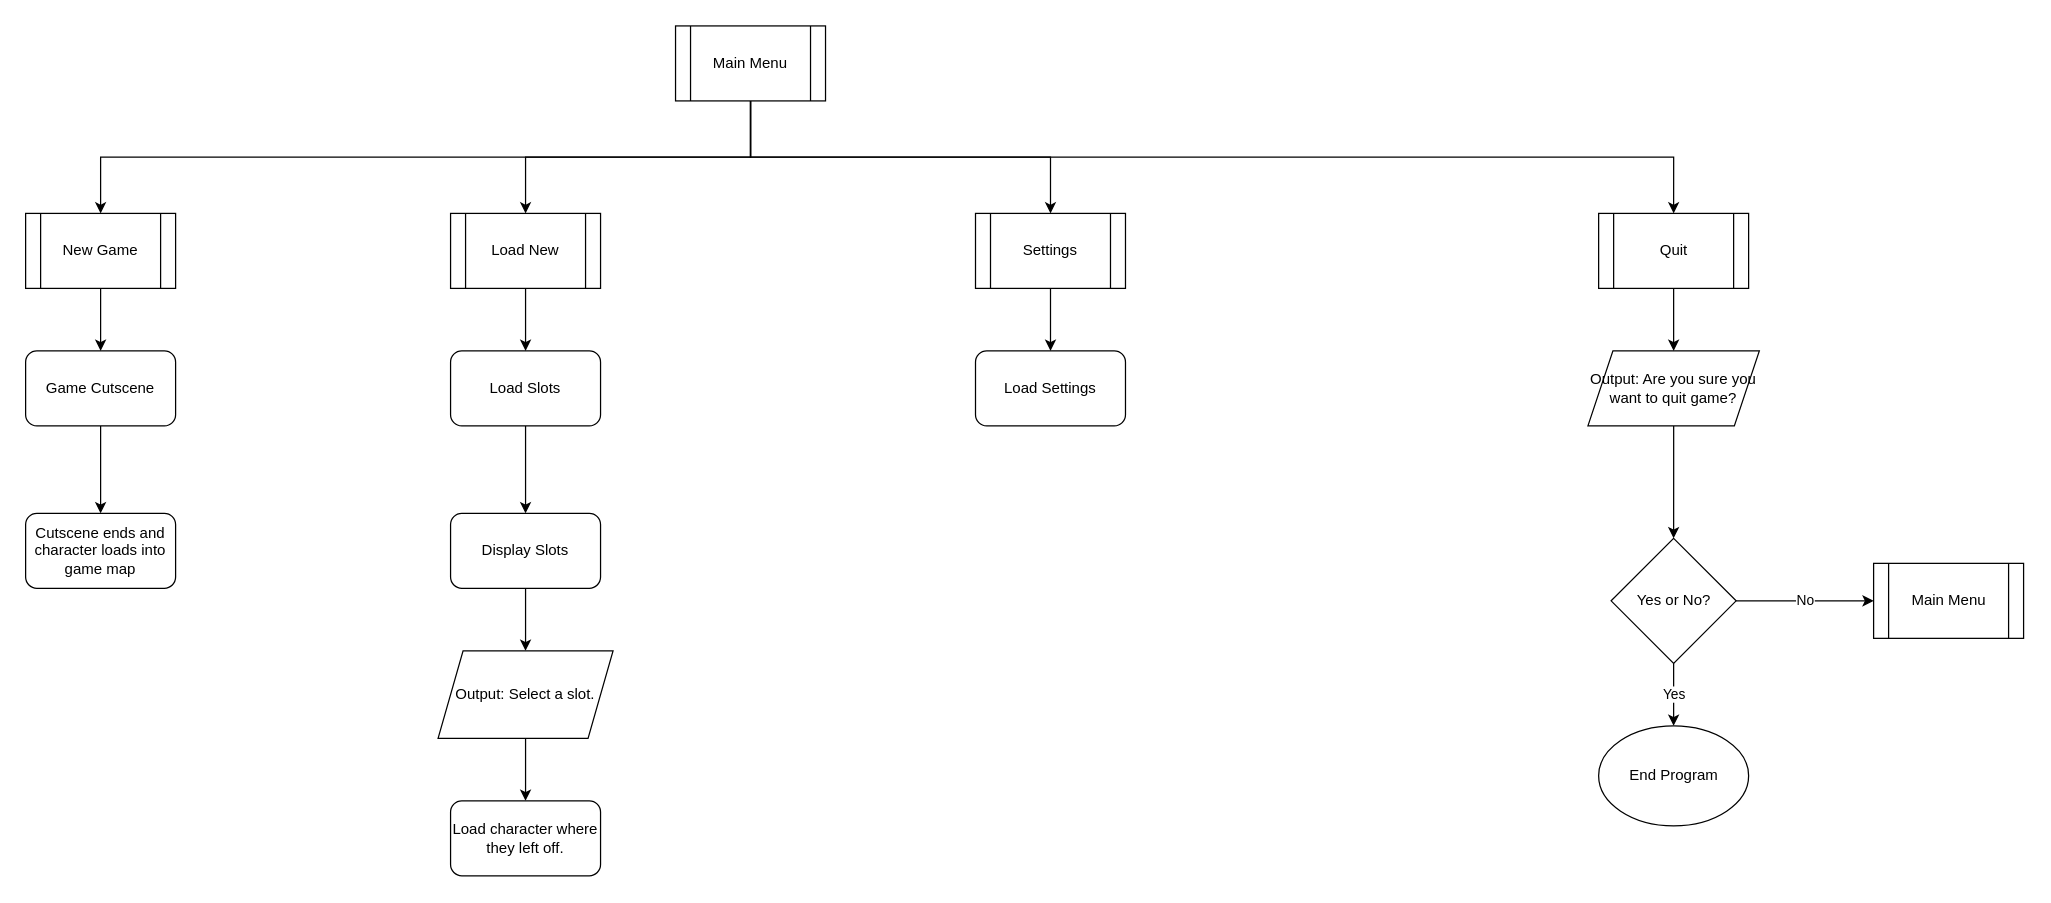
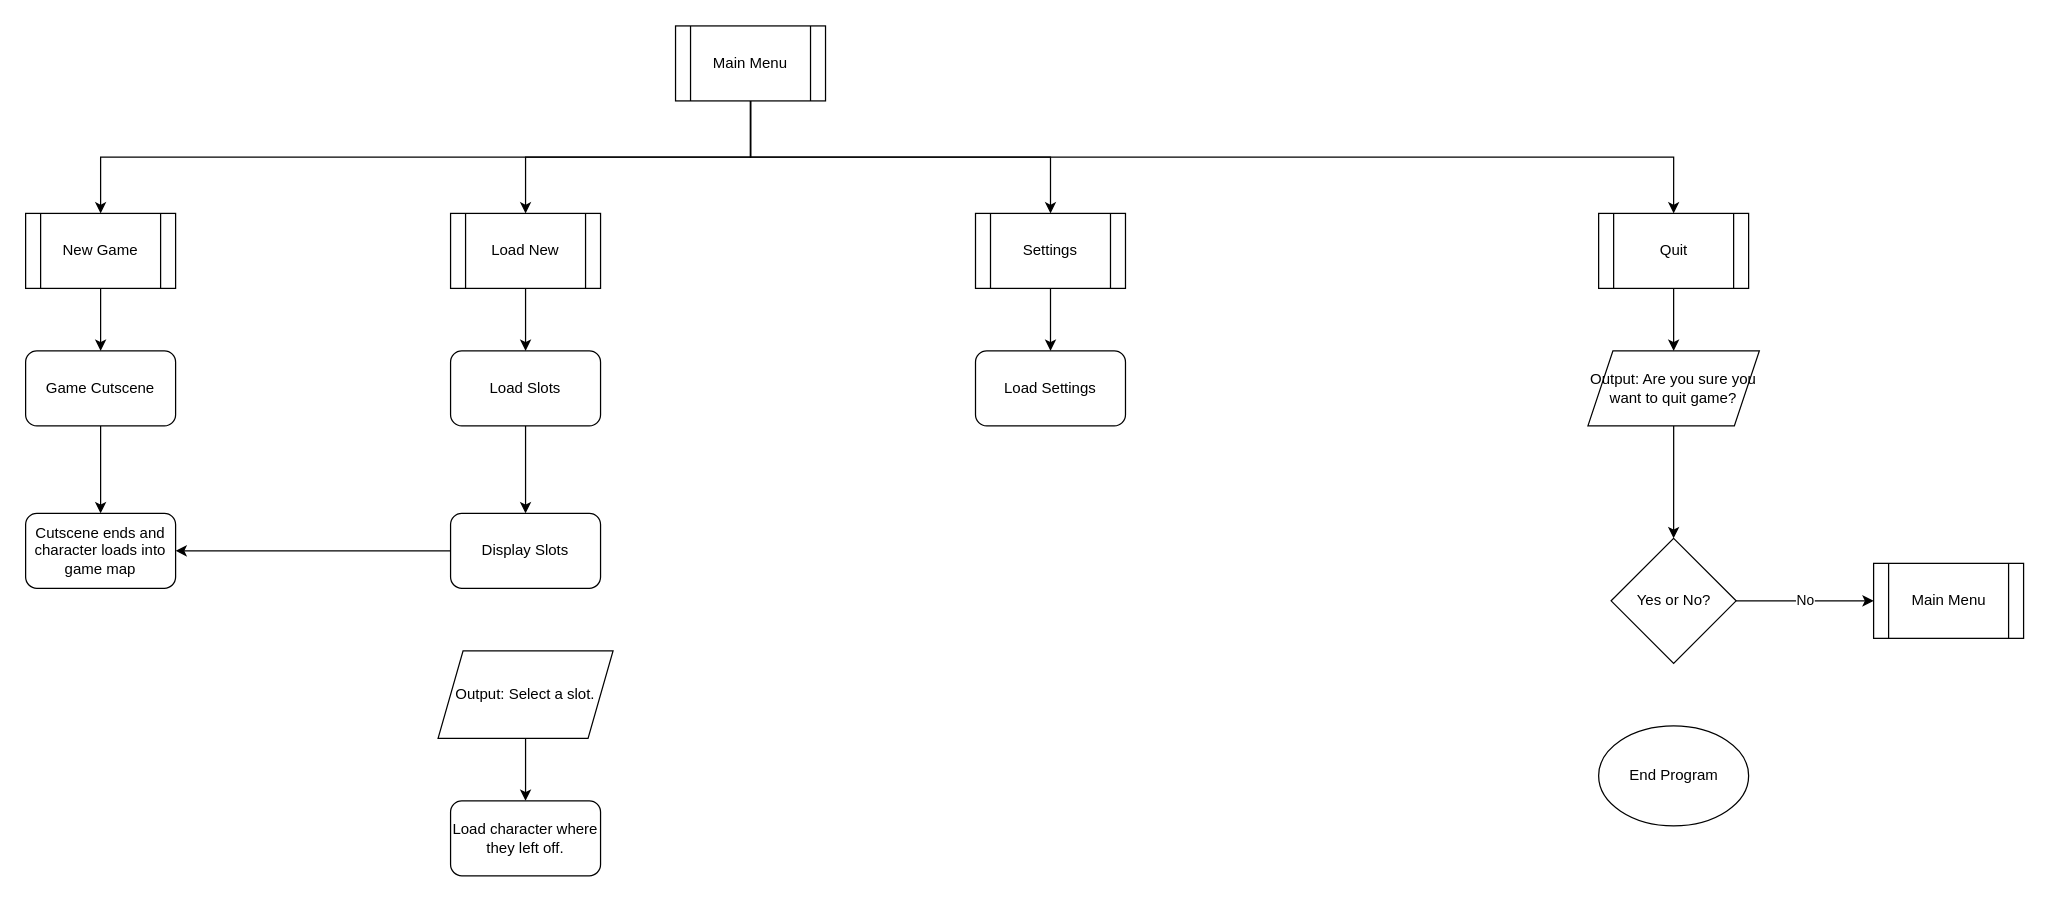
(526, 615) -> (318, 551)
(1674, 690) -> none
